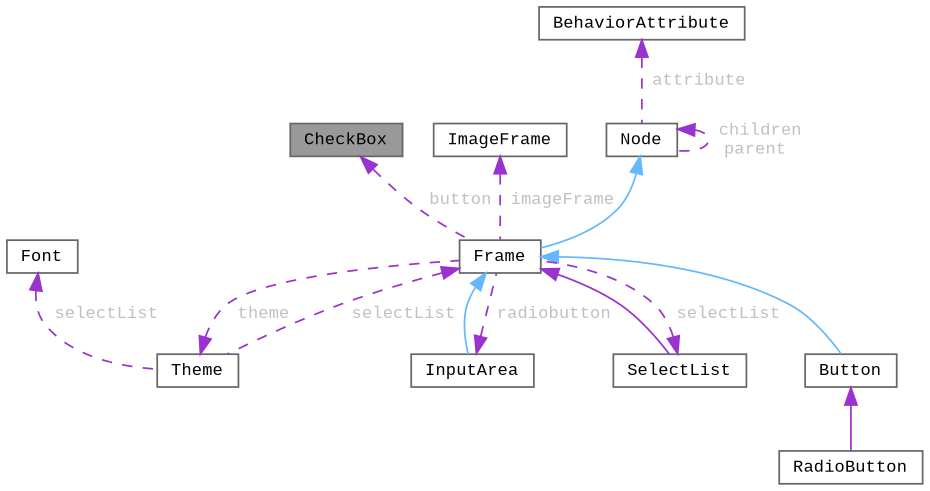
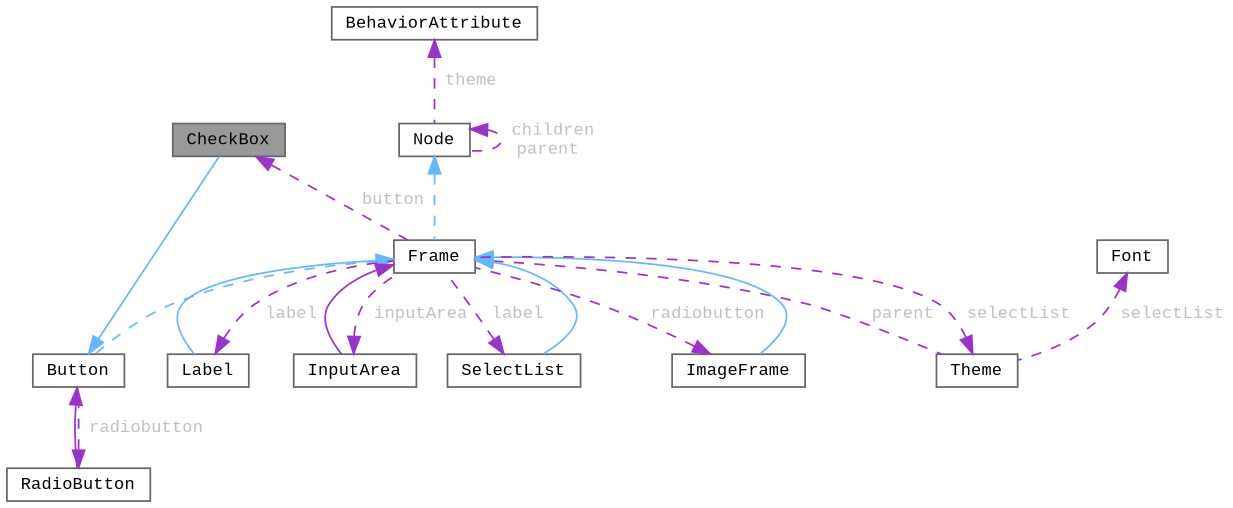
(695, 80) -> (466, 80)
(558, 200) -> (703, 314)
(600, 224) -> (435, 207)
none -> (159, 248)
none -> (707, 273)
(712, 276) -> (164, 308)
(620, 305) -> (575, 309)
(259, 314) -> (1014, 314)
(399, 314) -> (898, 314)
(549, 314) -> (416, 314)
(724, 314) -> (513, 314)
(465, 320) -> (330, 302)
none -> (208, 371)
none -> (79, 418)
